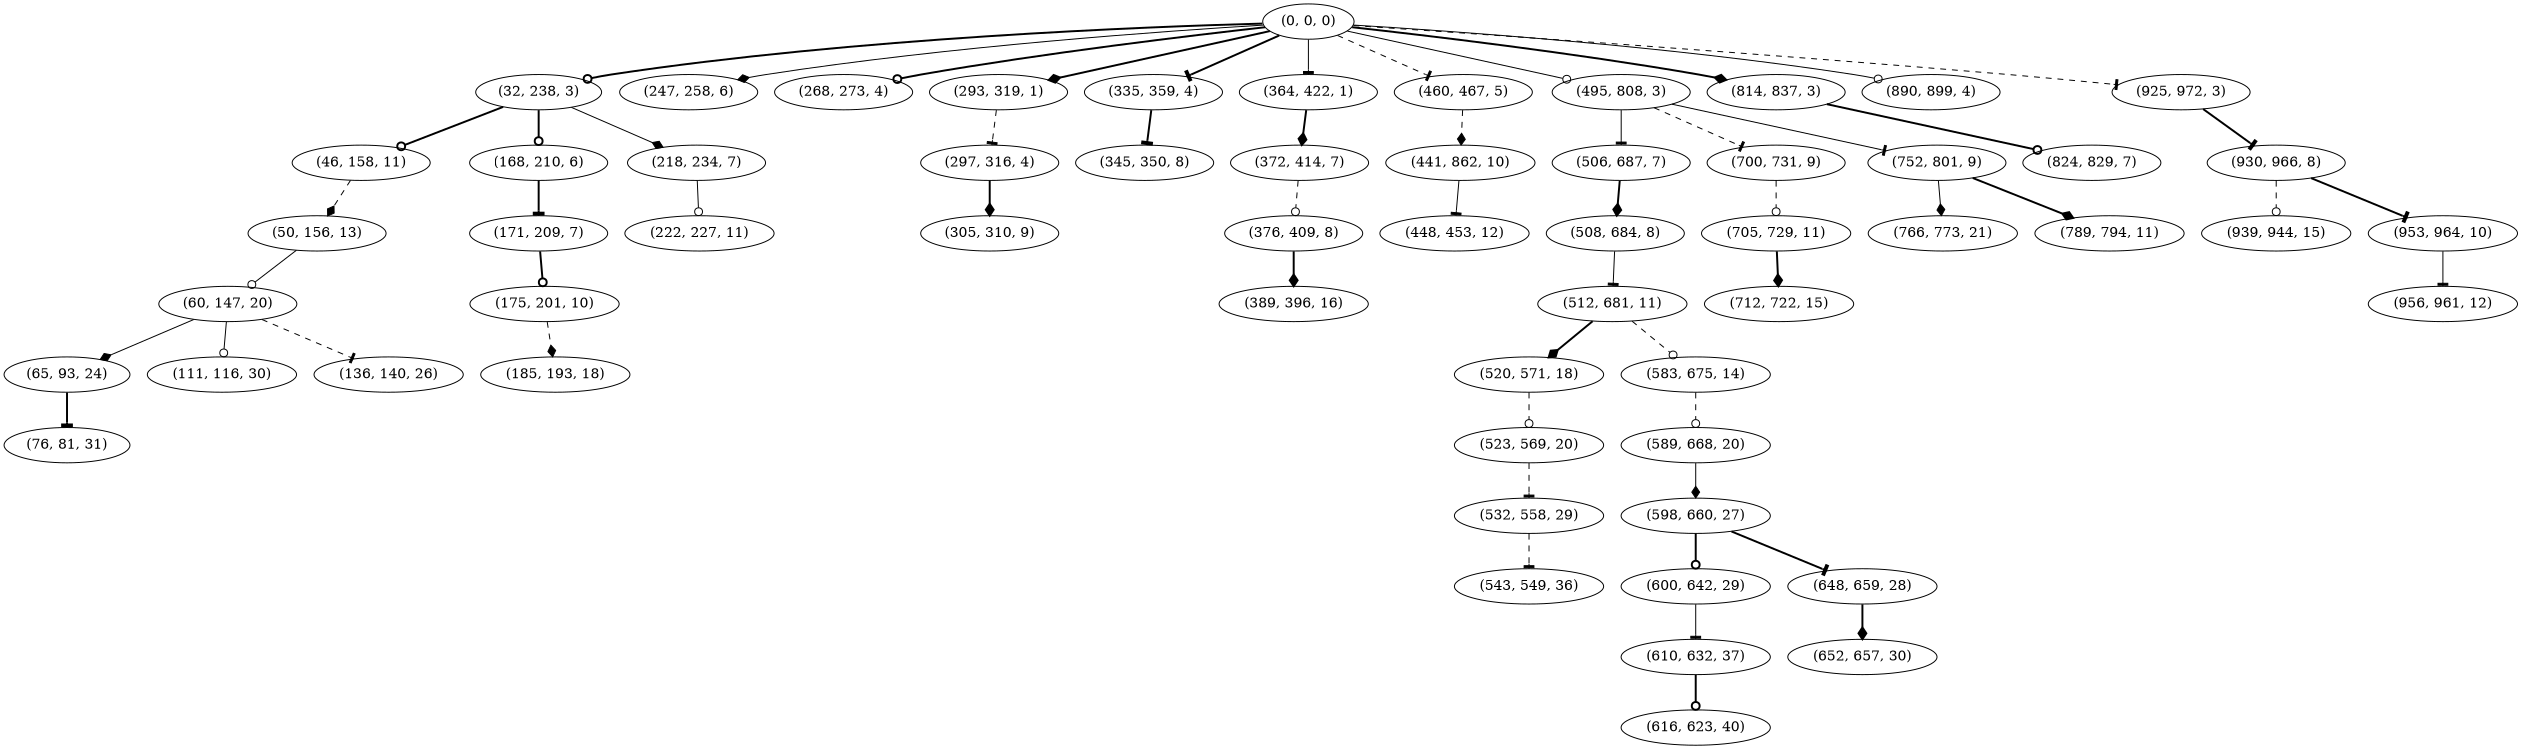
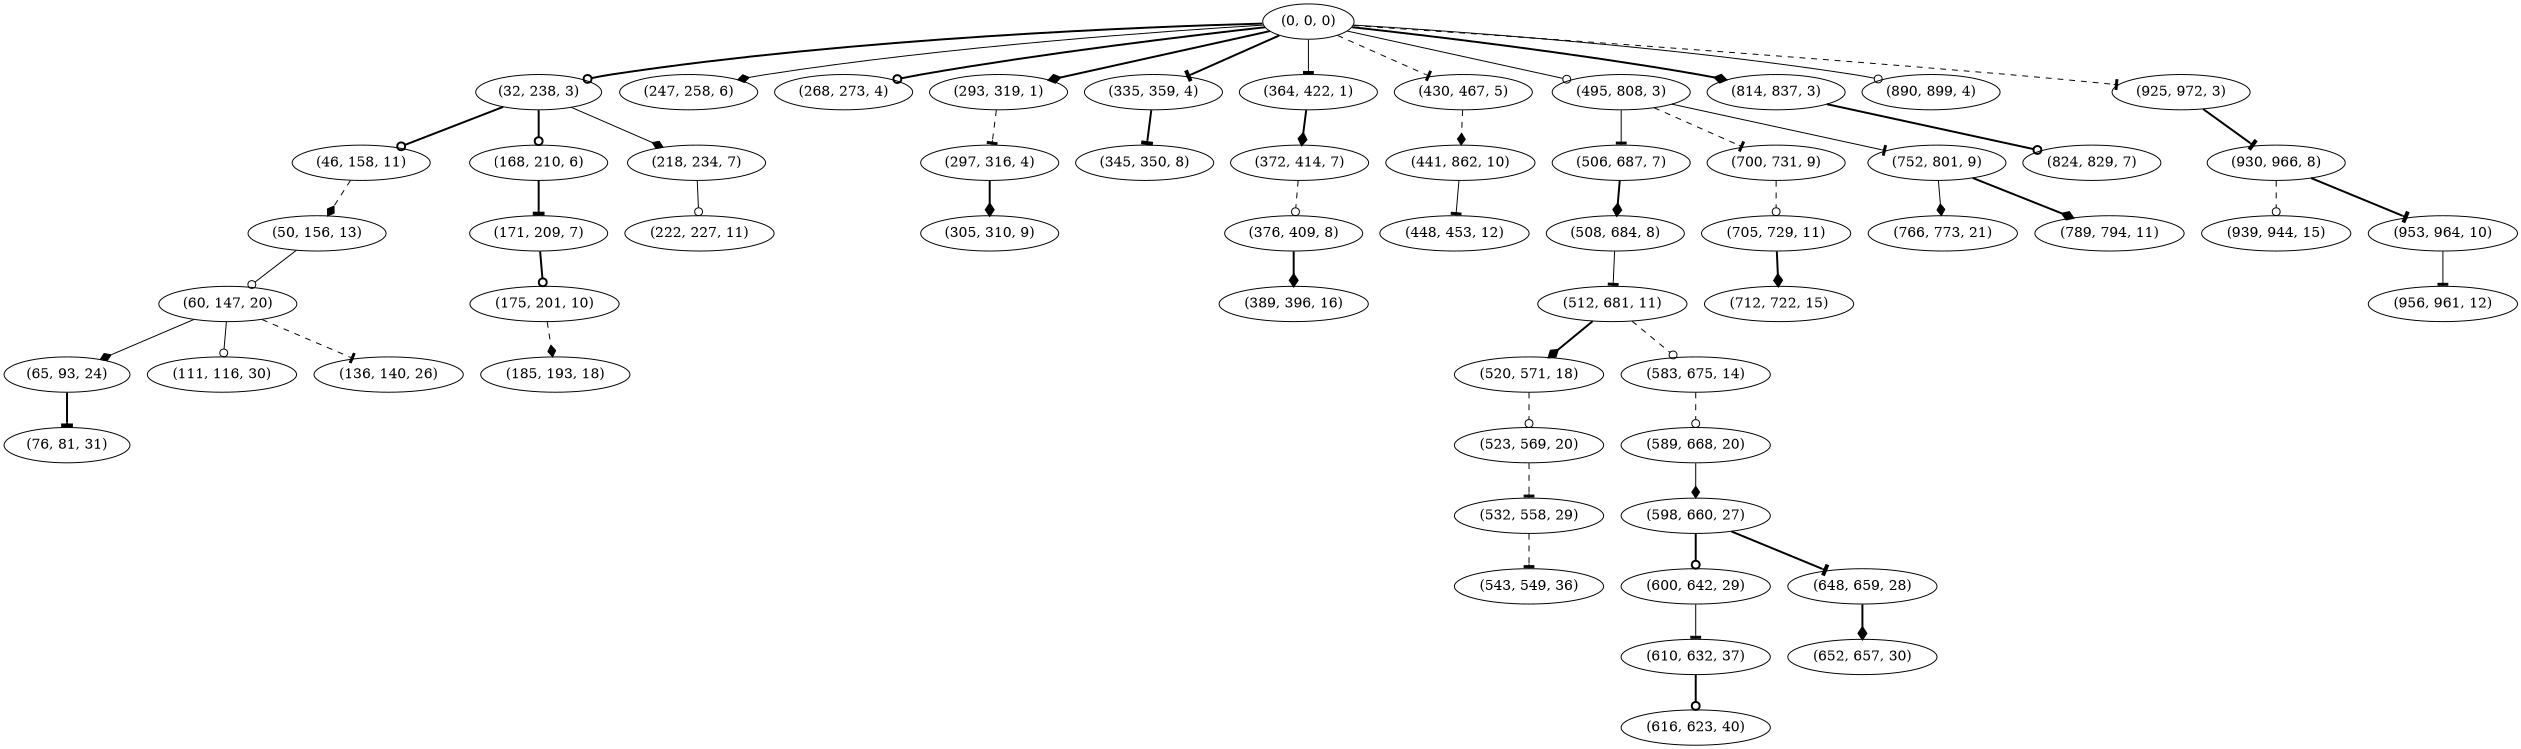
(1463, 92) -> (1463, 92)
